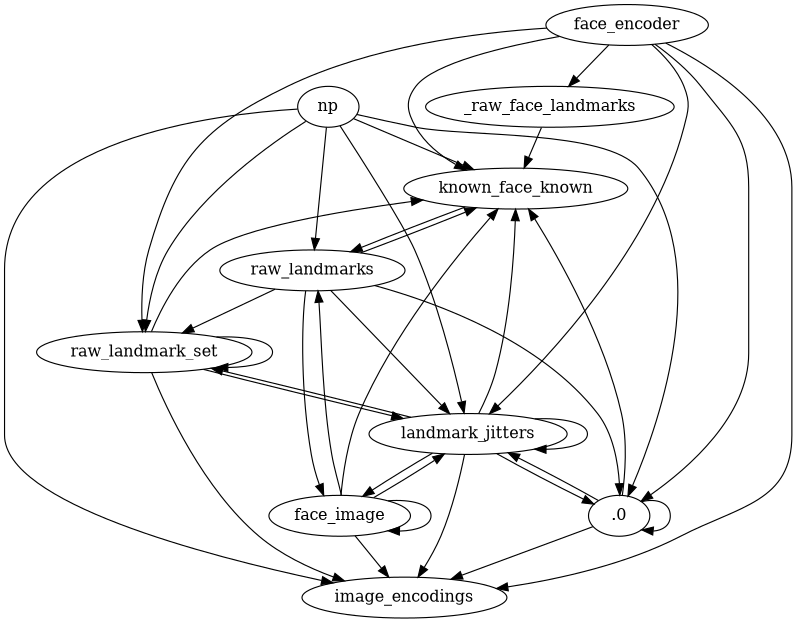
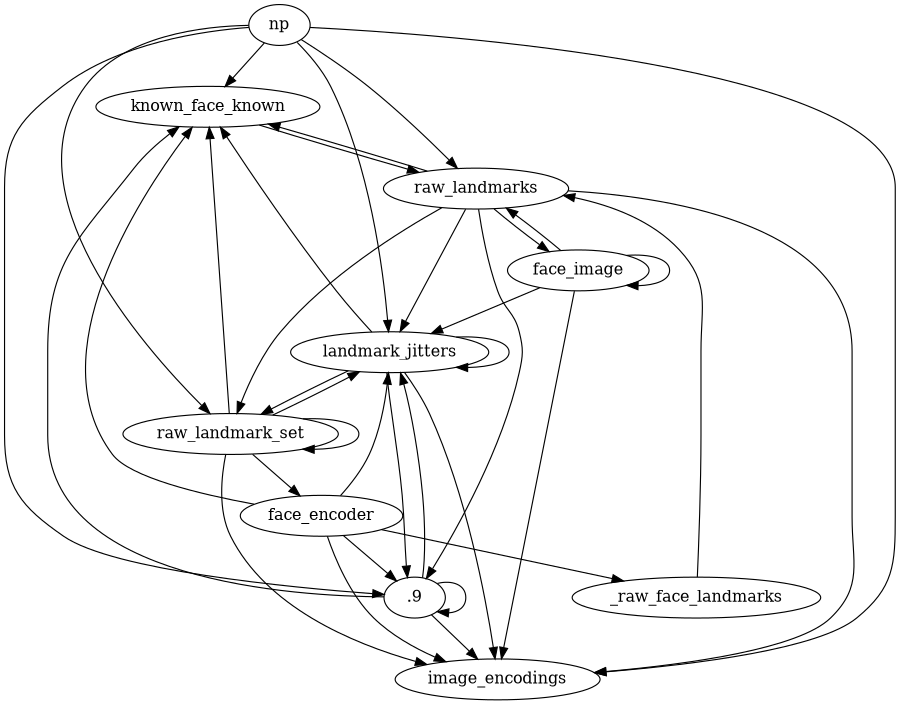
(275, 93) -> (272, 471)
(534, 144) -> (701, 351)
(394, 346) -> none
none -> (852, 426)
(402, 471) -> none
(619, 516) -> (415, 598)
